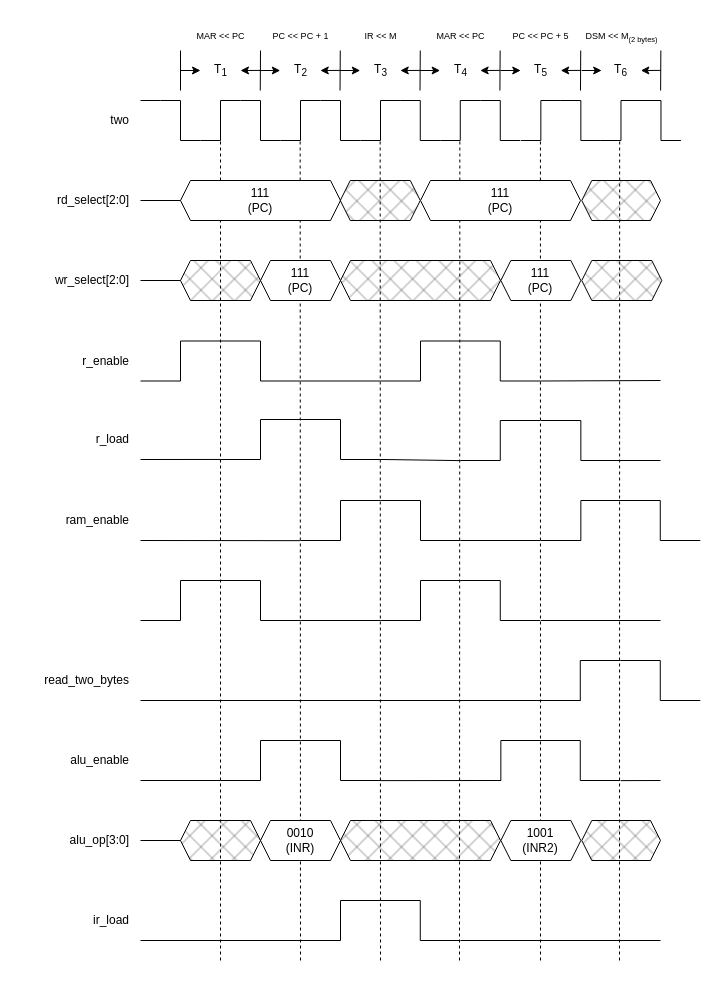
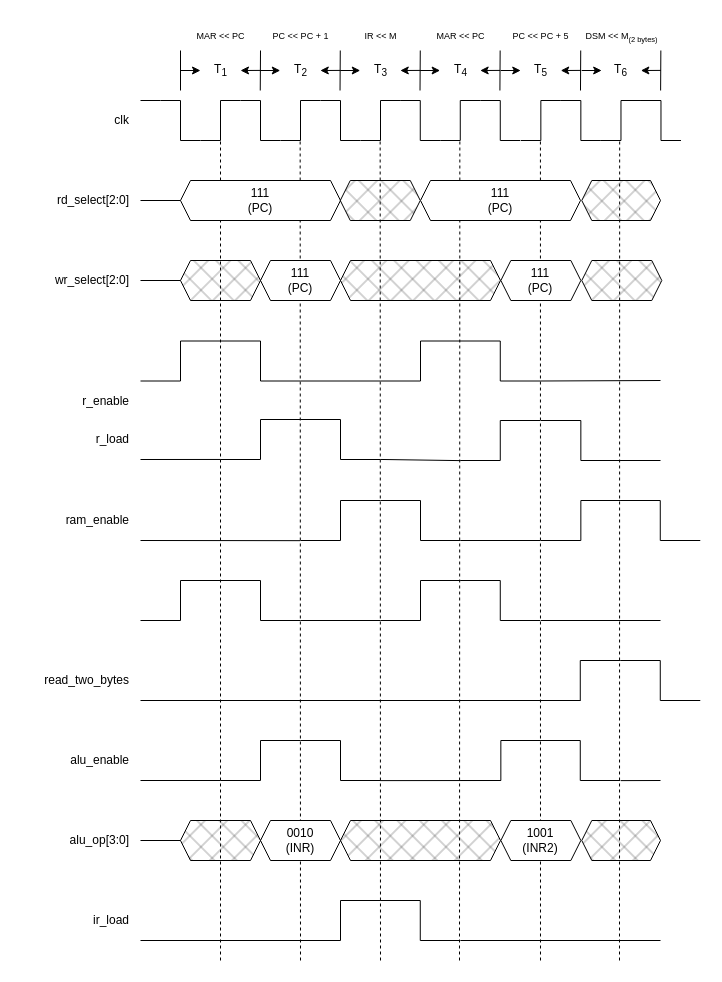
(119, 121) -> (121, 121)
(96, 361) -> (96, 401)
